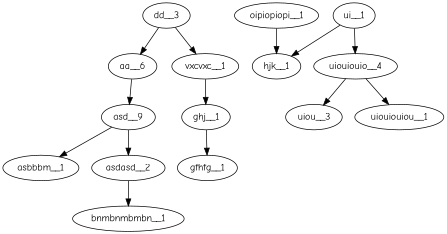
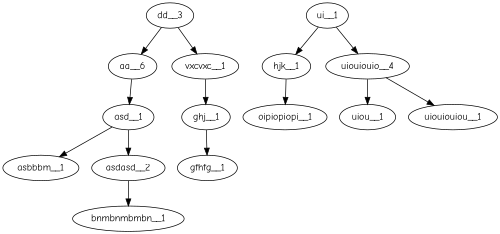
(277, 37) -> (286, 88)
(128, 117) -> (128, 117)
(314, 117) -> (368, 117)
